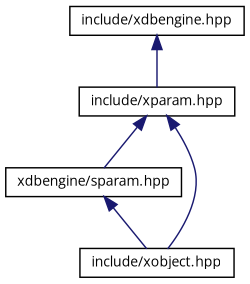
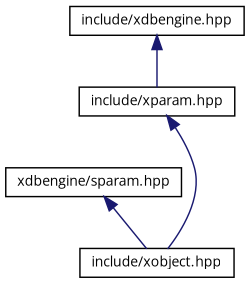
(121, 148) -> none
